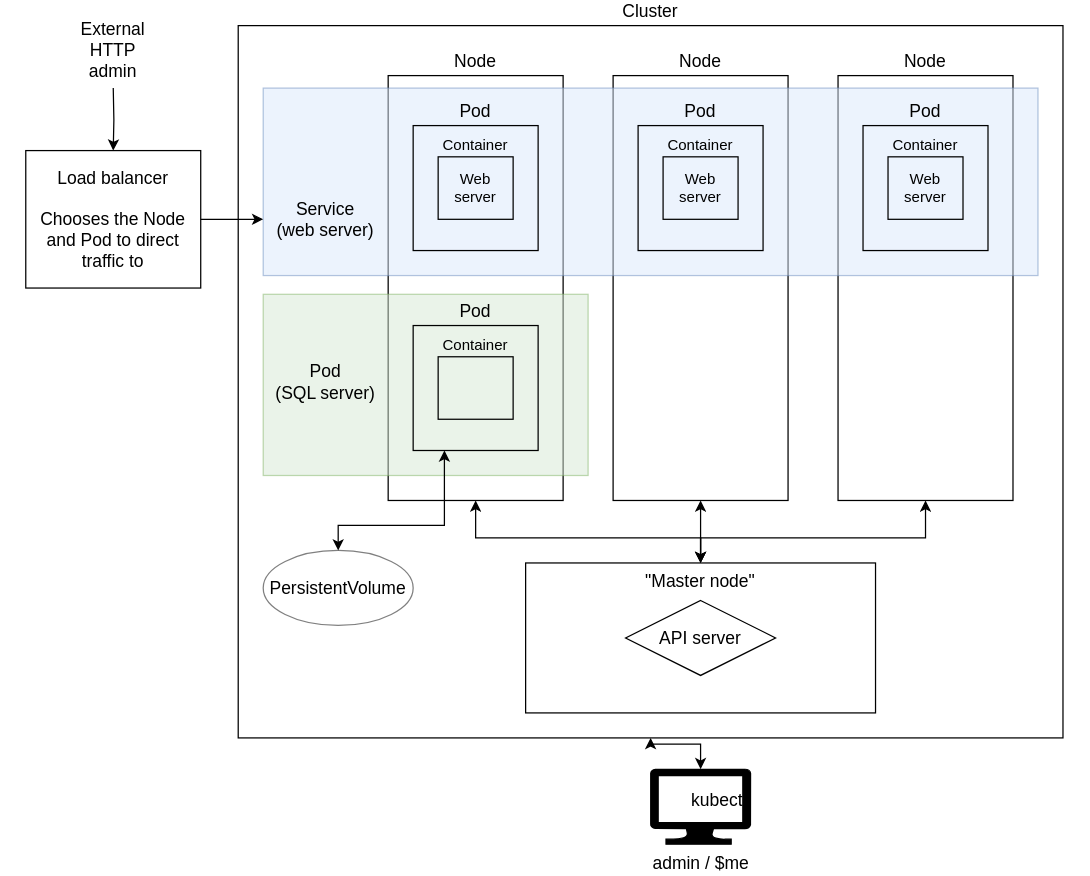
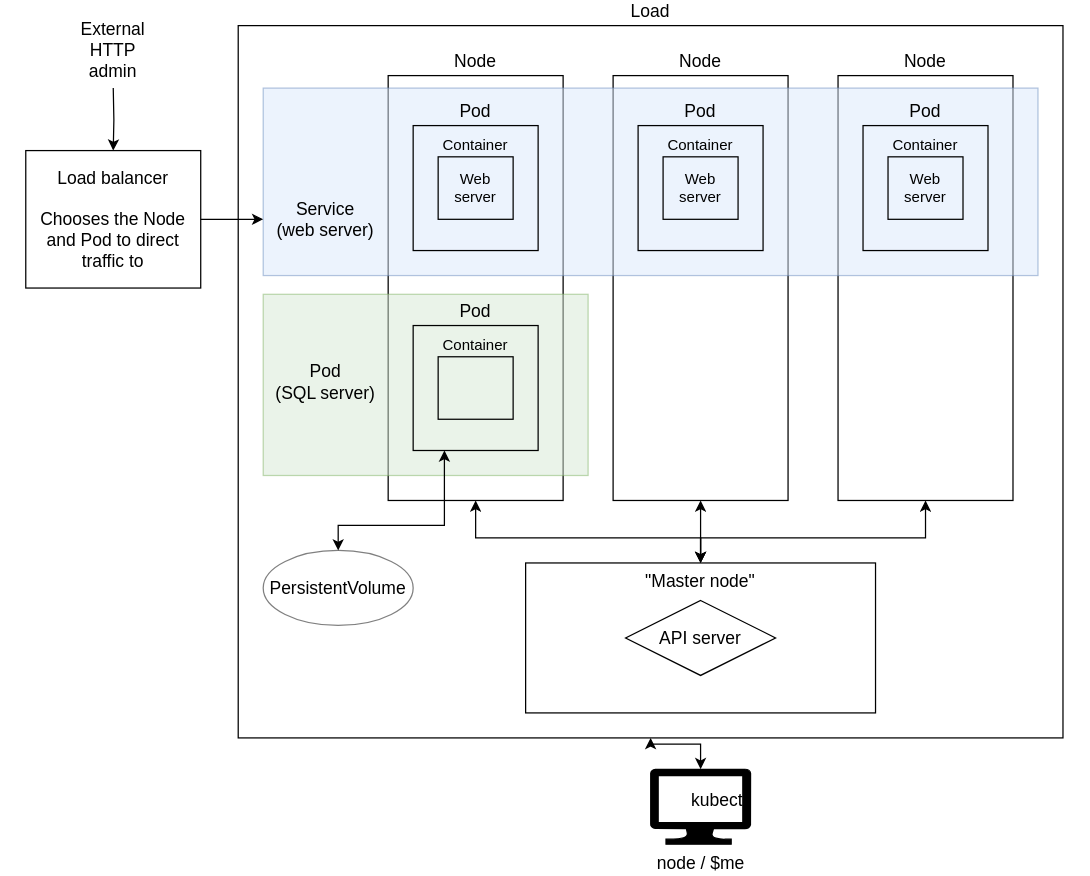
(651, 11) -> (651, 11)
(701, 864) -> (701, 864)
